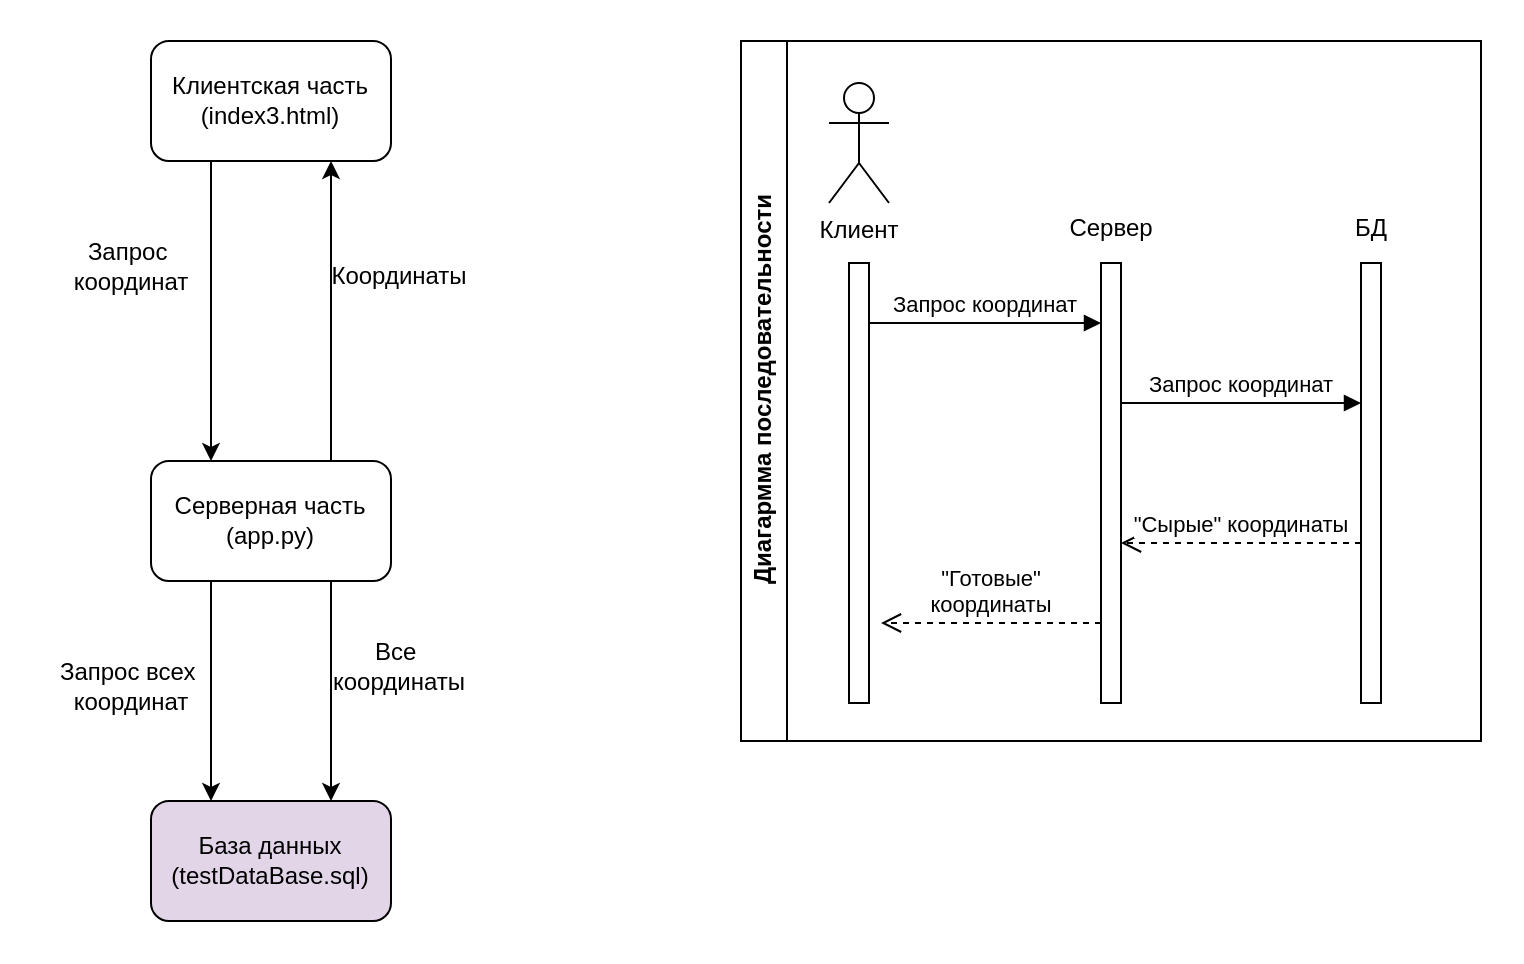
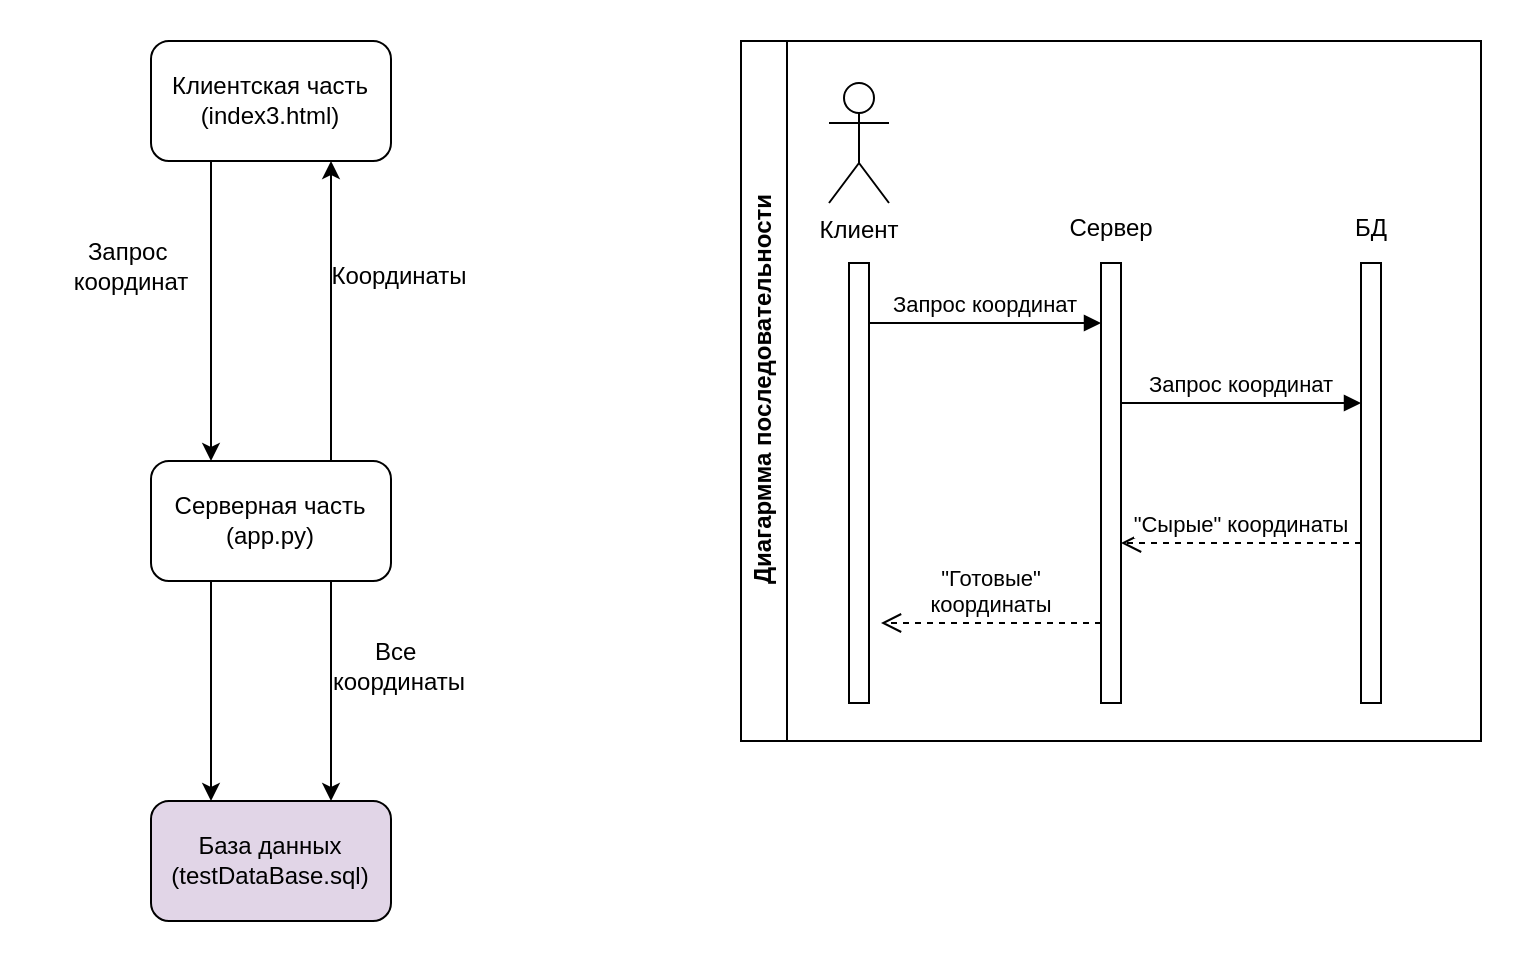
(131, 687) -> none
